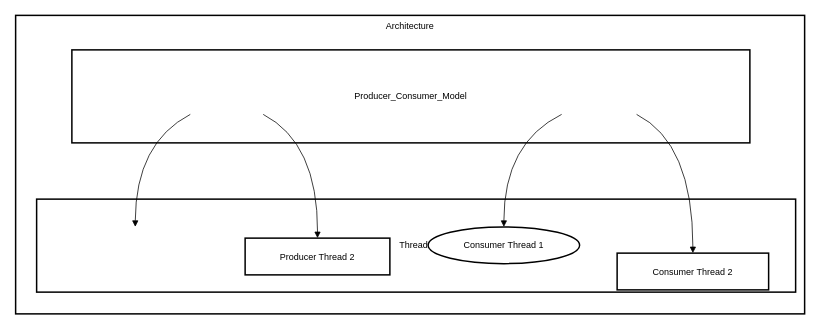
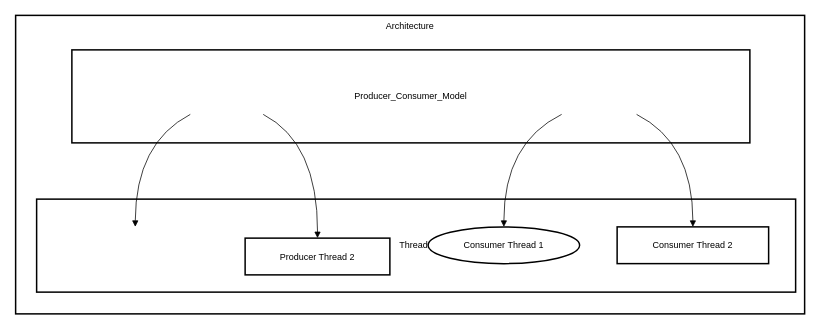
(693, 272) -> (693, 245)
